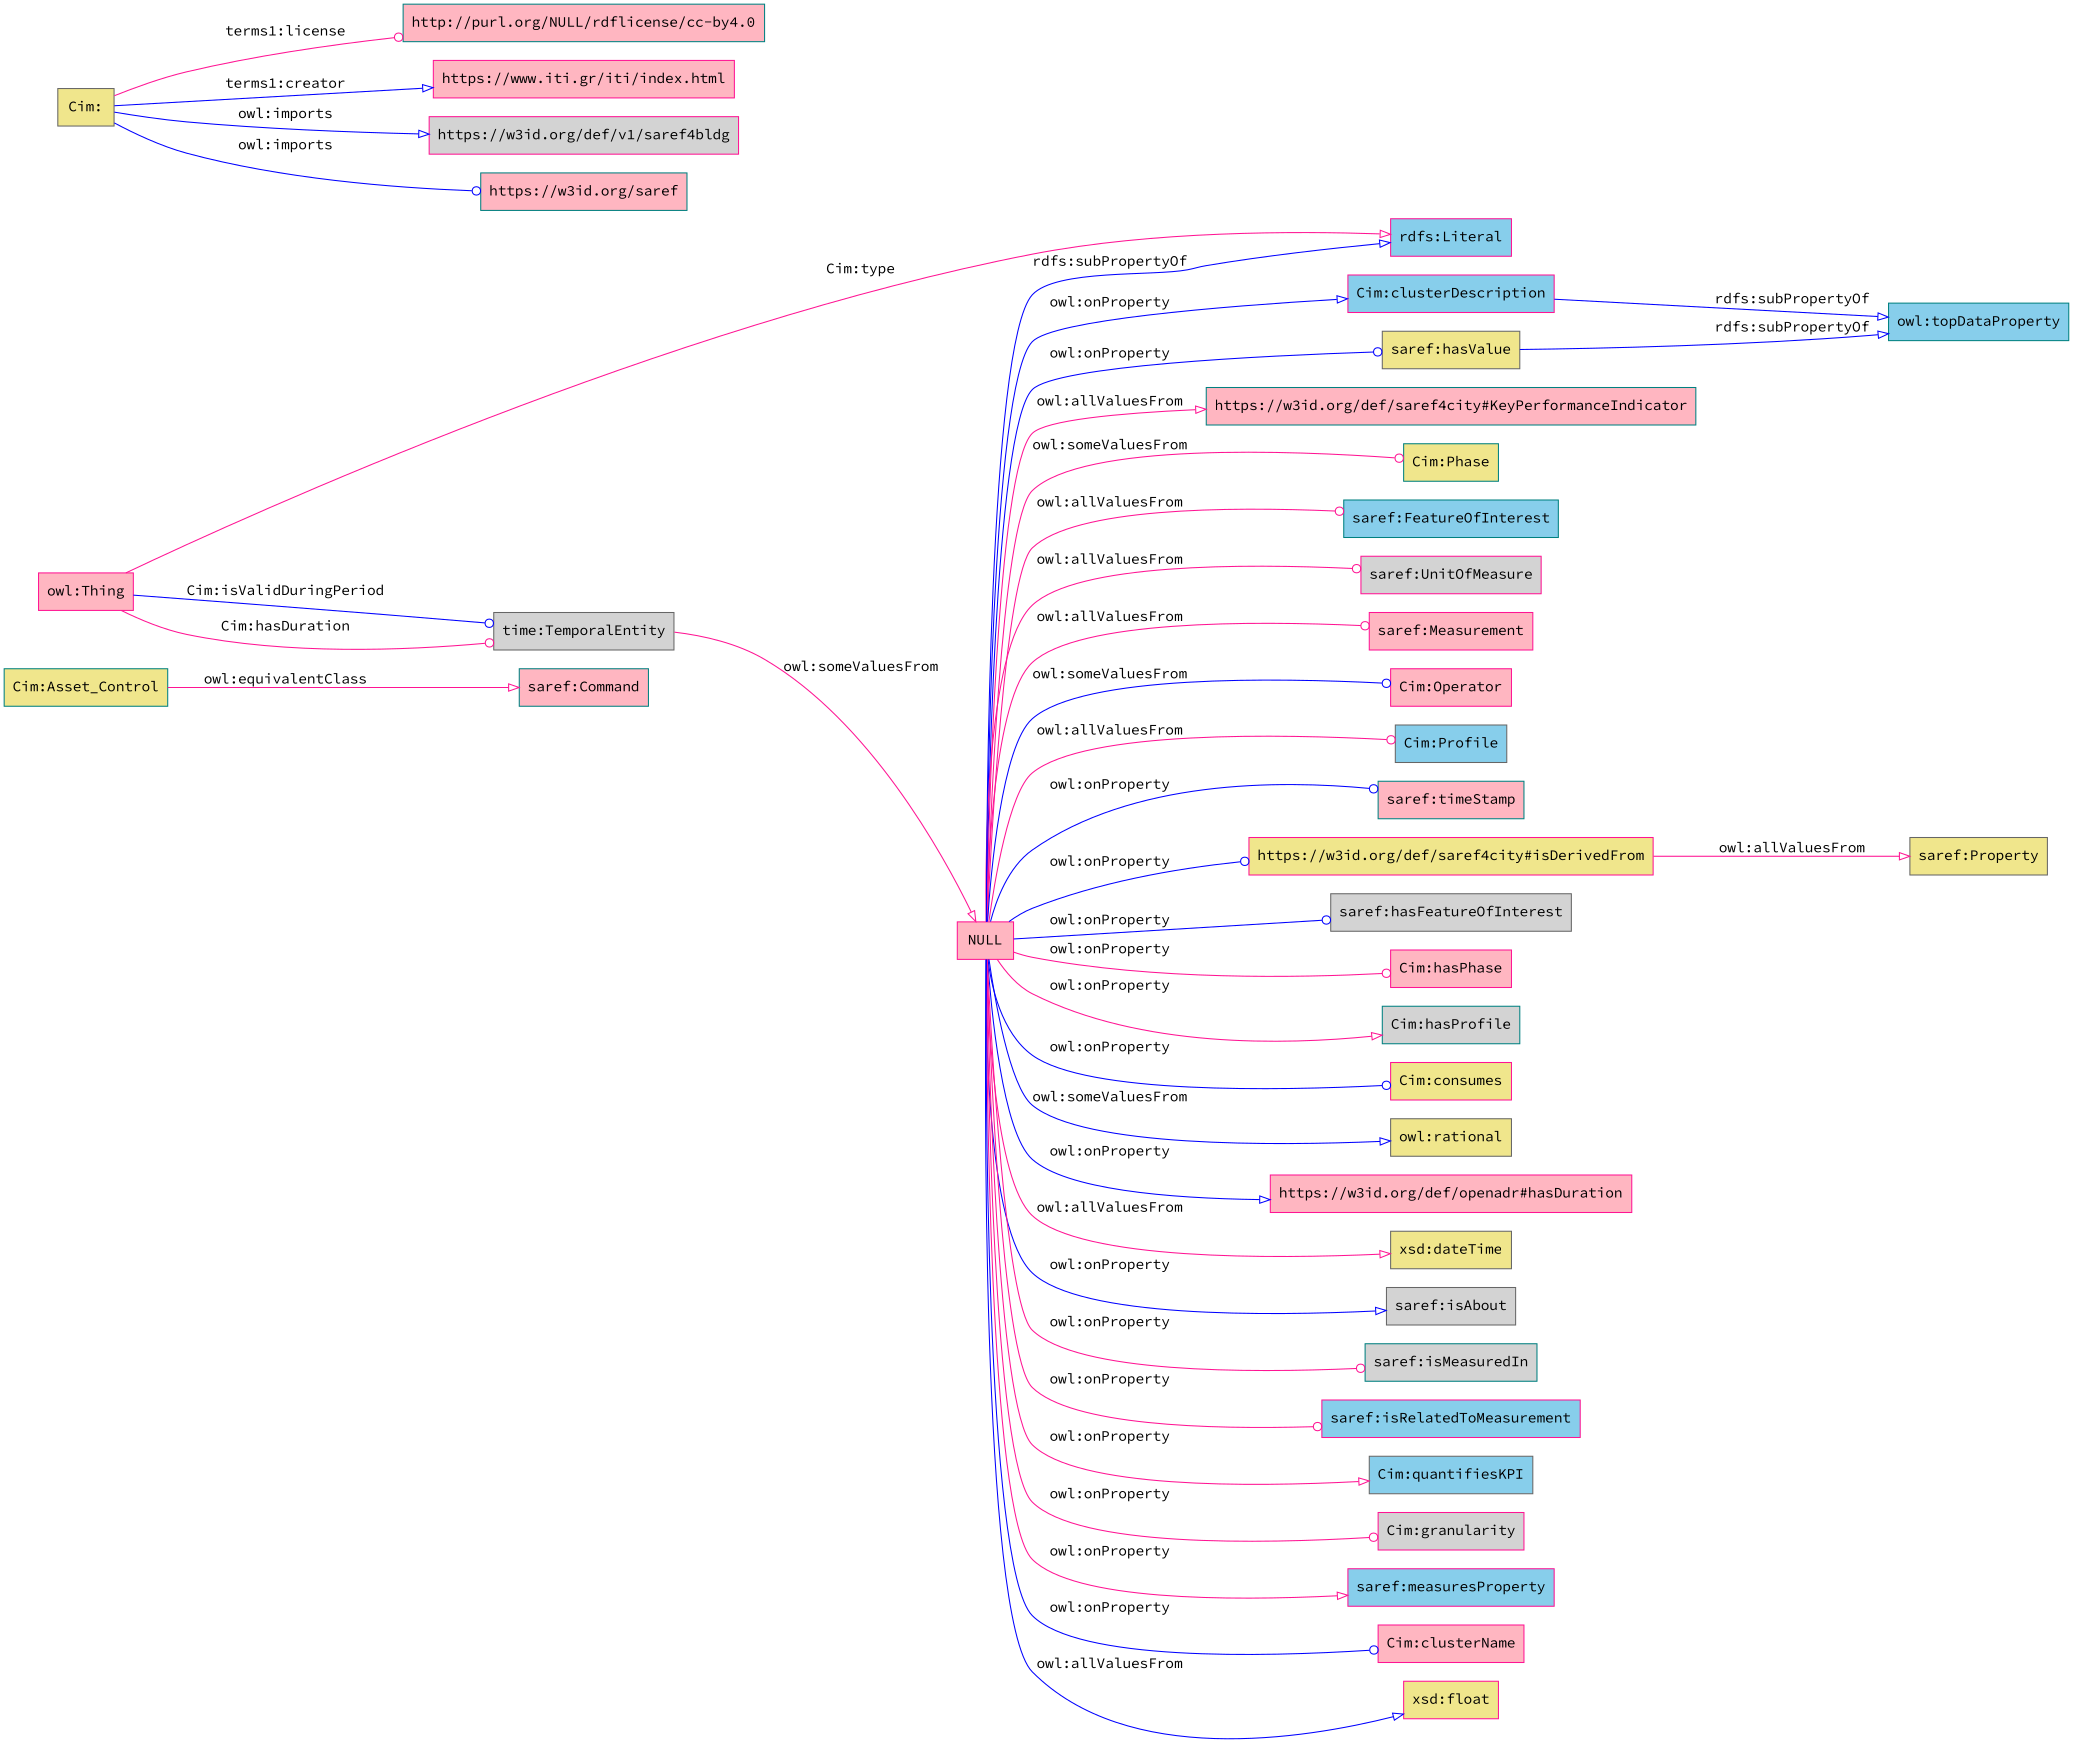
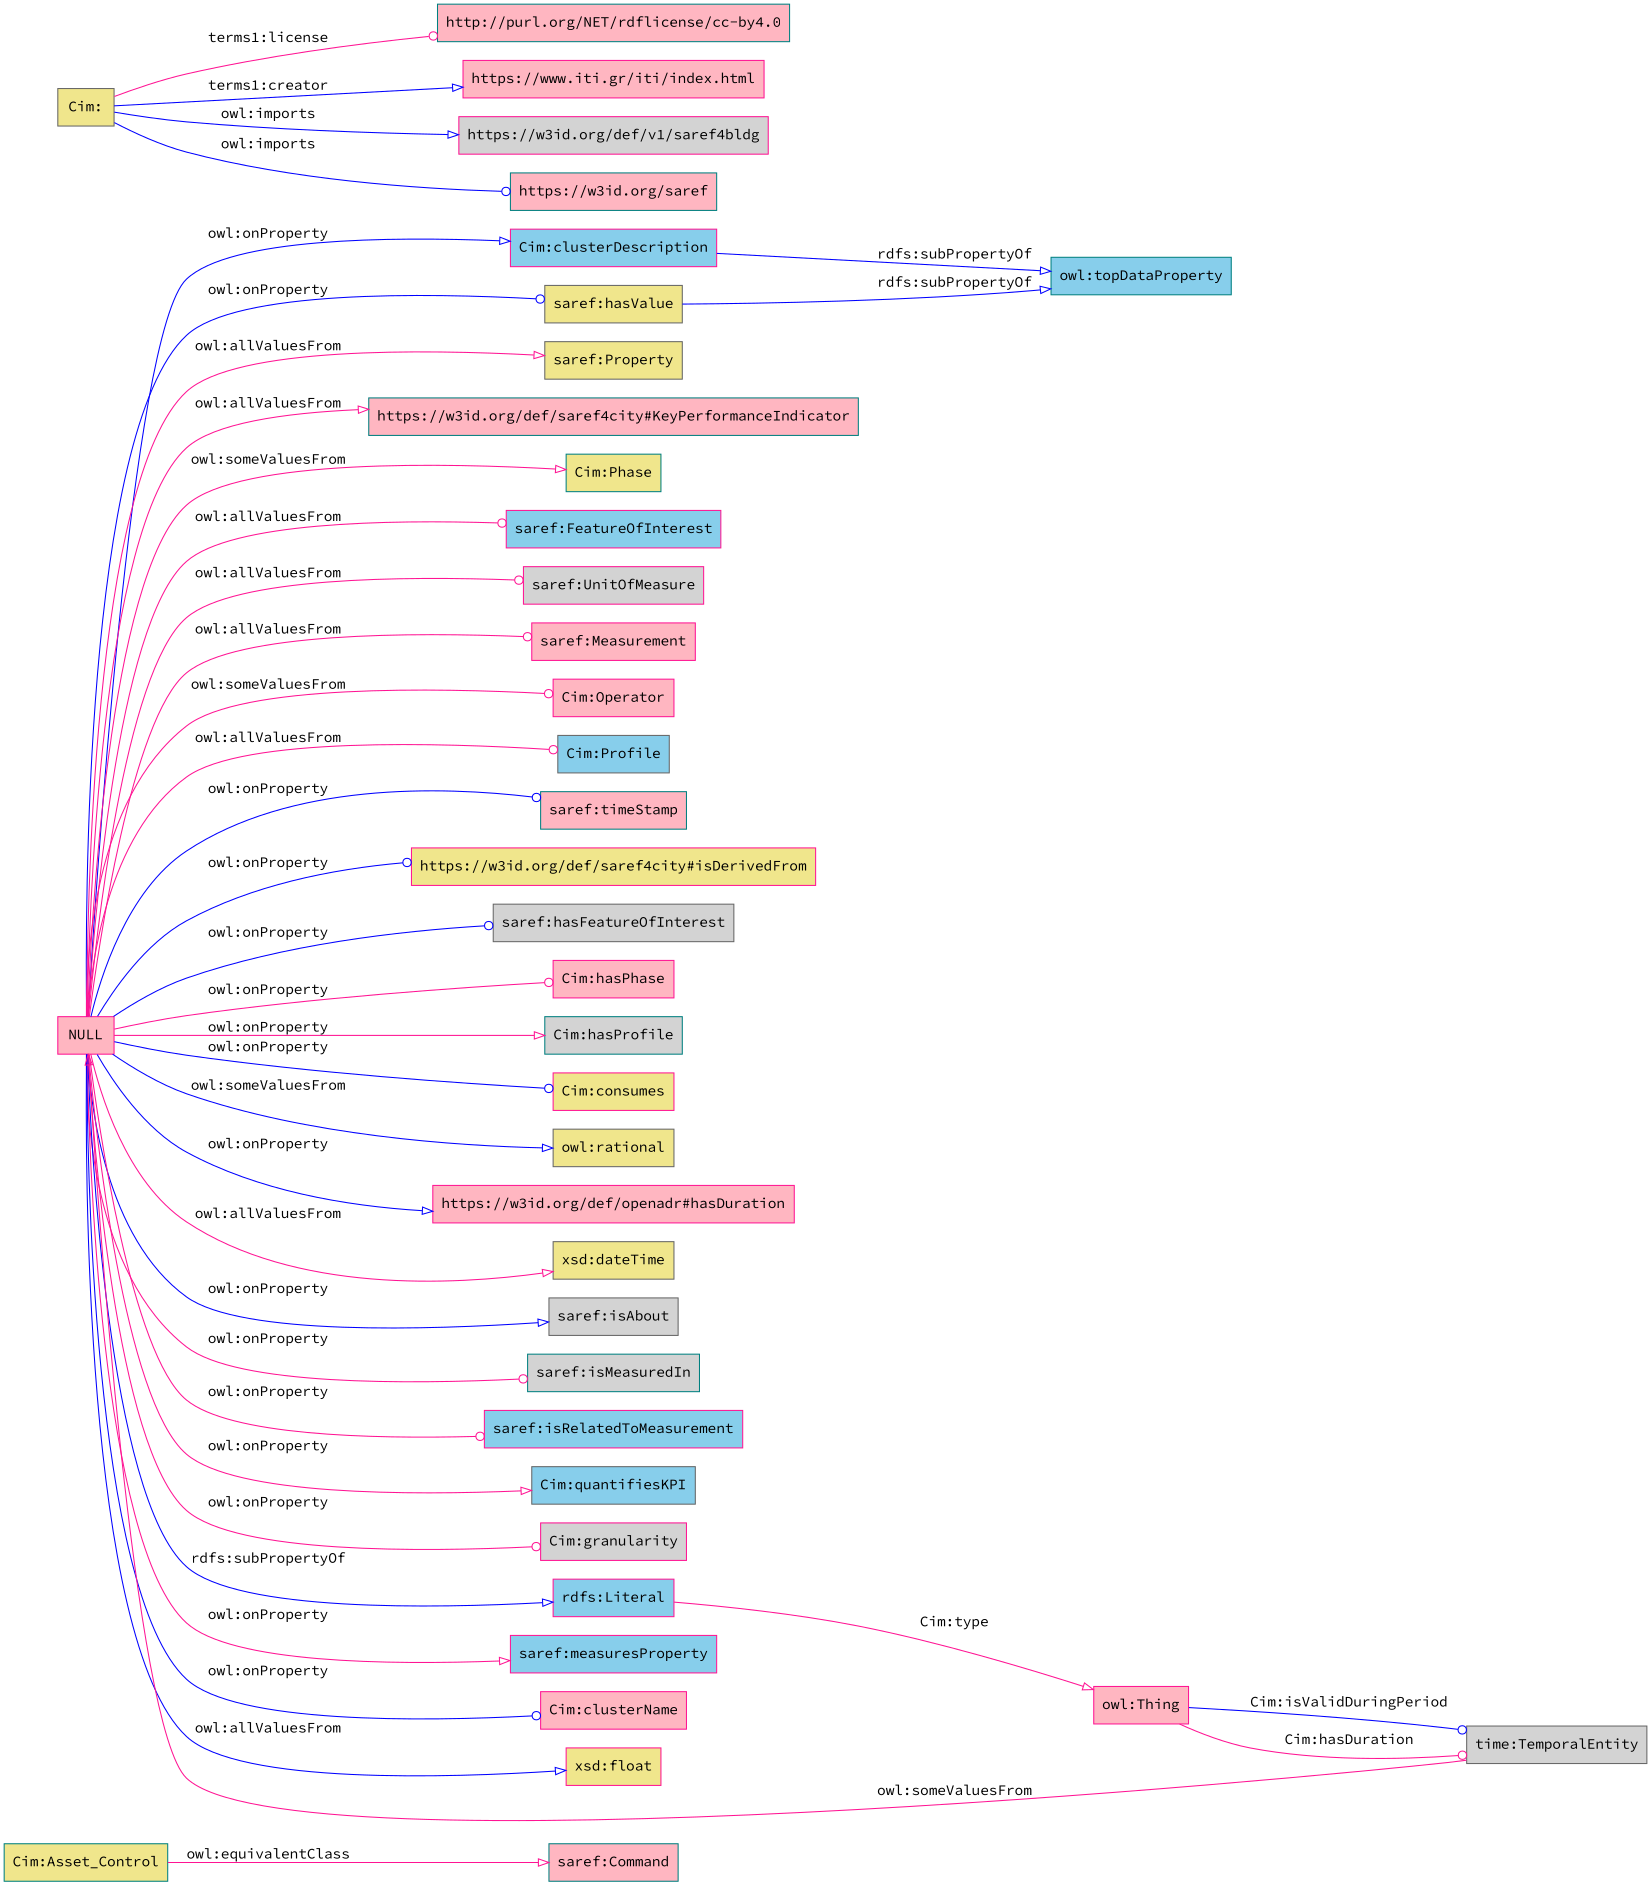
(584, 23) -> (614, 23)
(735, 332) -> (881, 1631)
(1451, 519) -> (614, 529)
(1020, 521) -> (150, 571)
(1100, 693) -> (207, 715)
(1776, 856) -> (115, 595)
